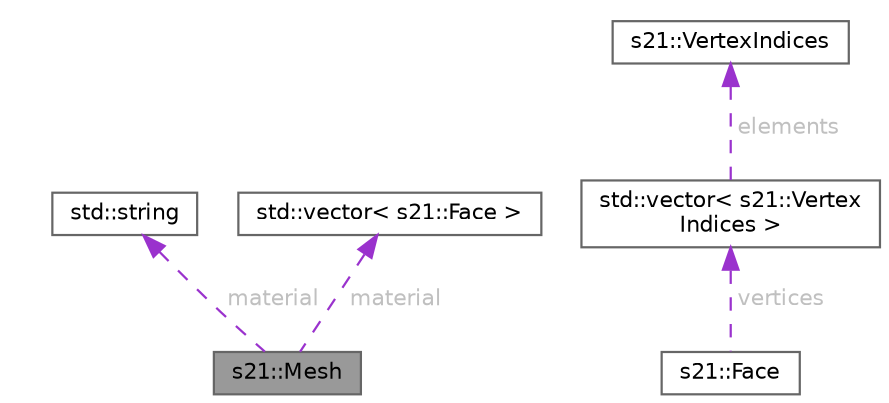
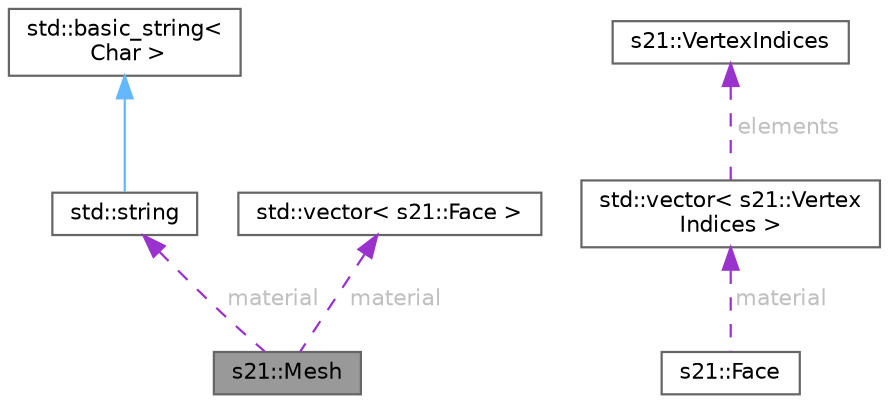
none -> (125, 42)
(779, 300) -> (779, 300)
